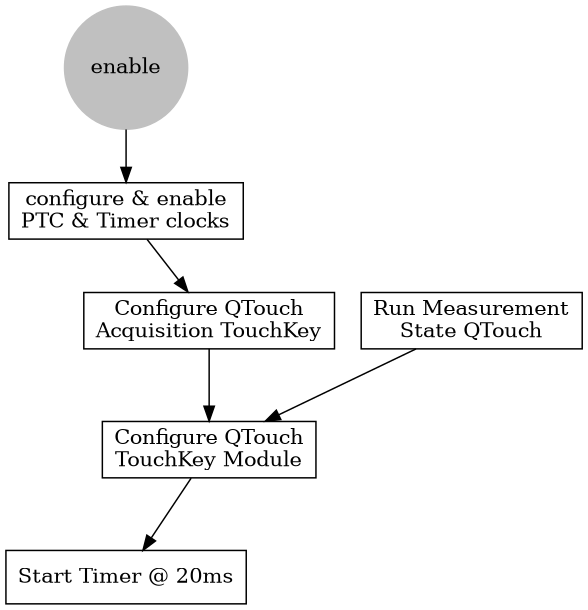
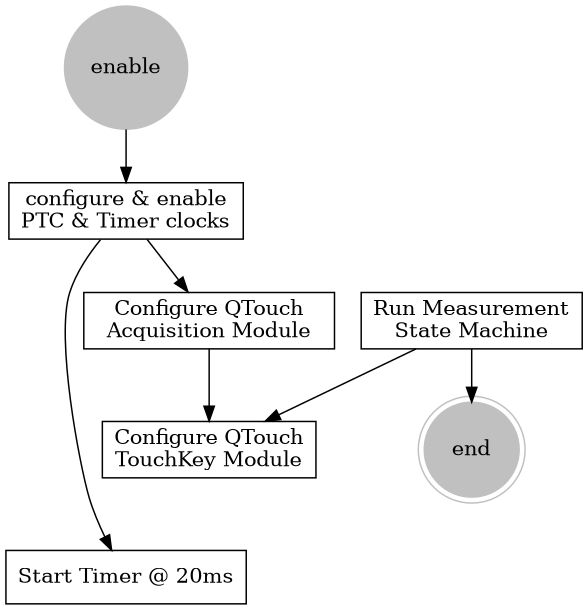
(209, 321) -> (209, 321)
(472, 321) -> (472, 321)
none -> (472, 450)
(171, 508) -> (69, 386)
